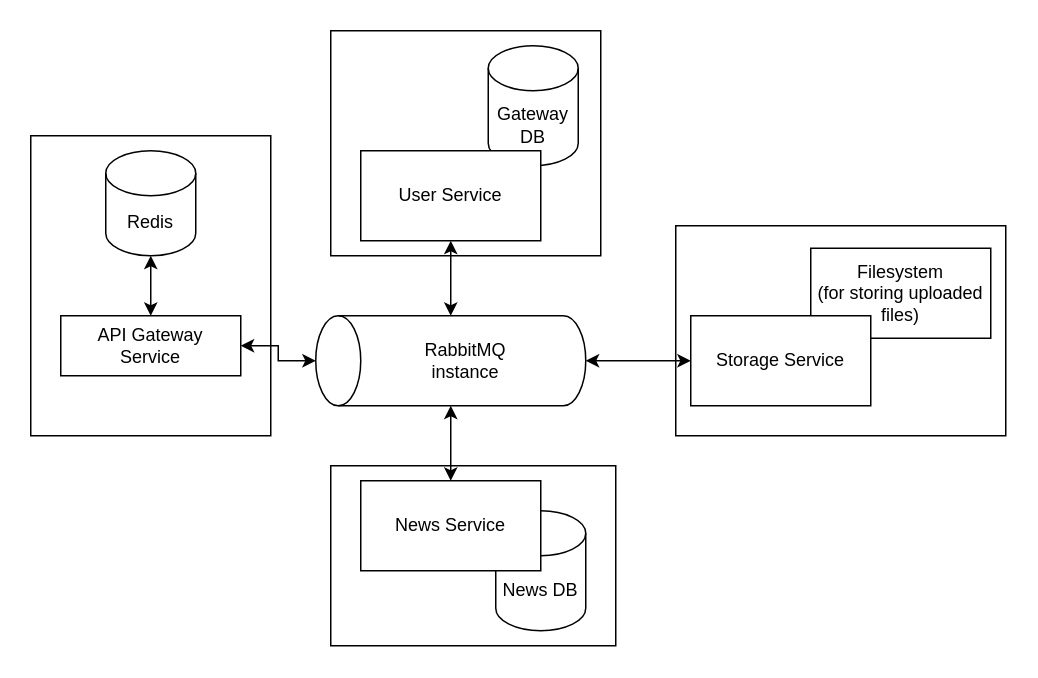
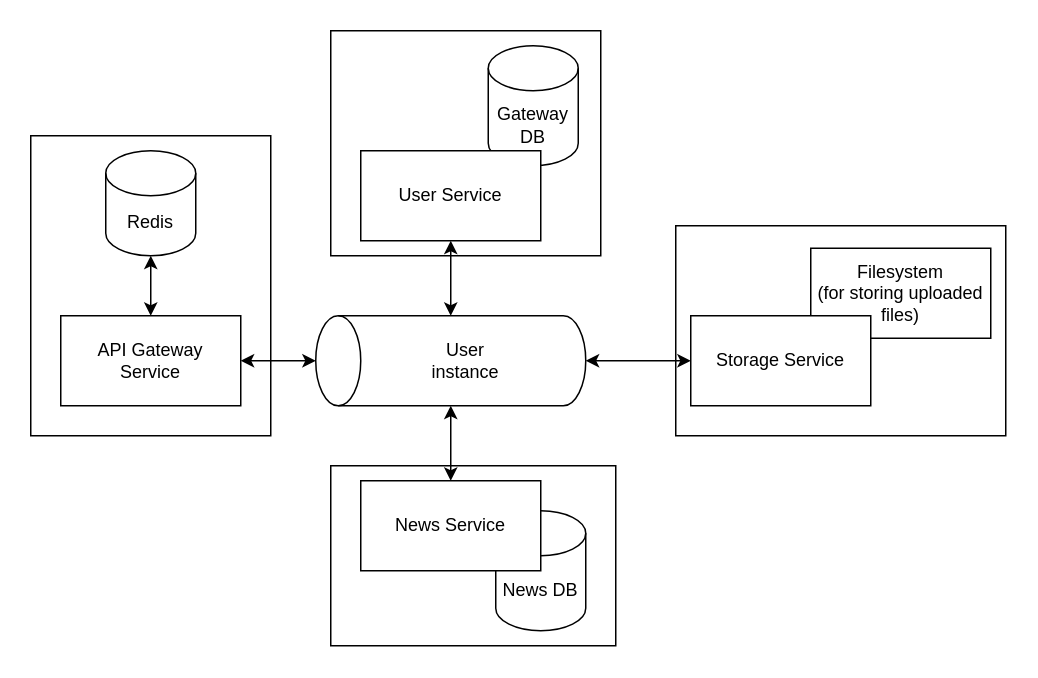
(151, 346) -> (151, 361)
(466, 361) -> (466, 361)
